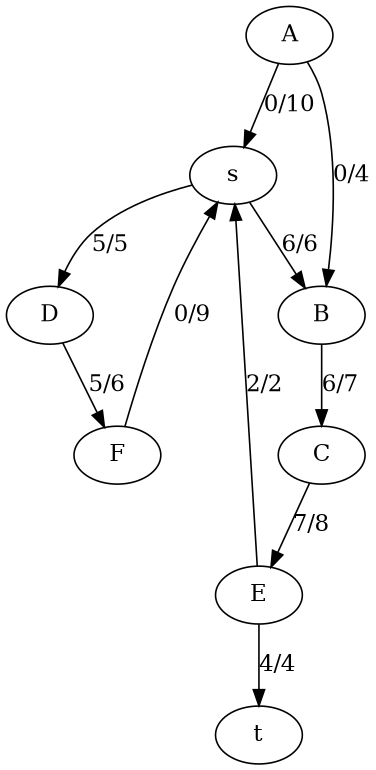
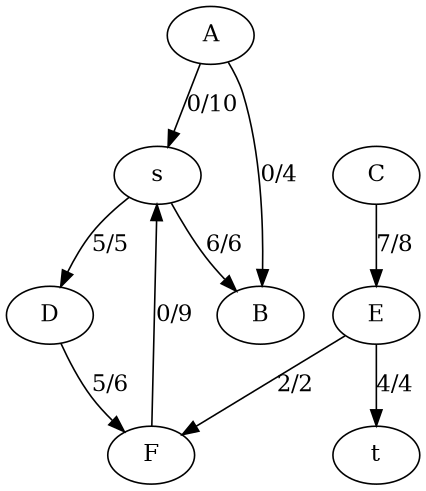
(322, 377) -> none
(247, 393) -> (271, 381)
